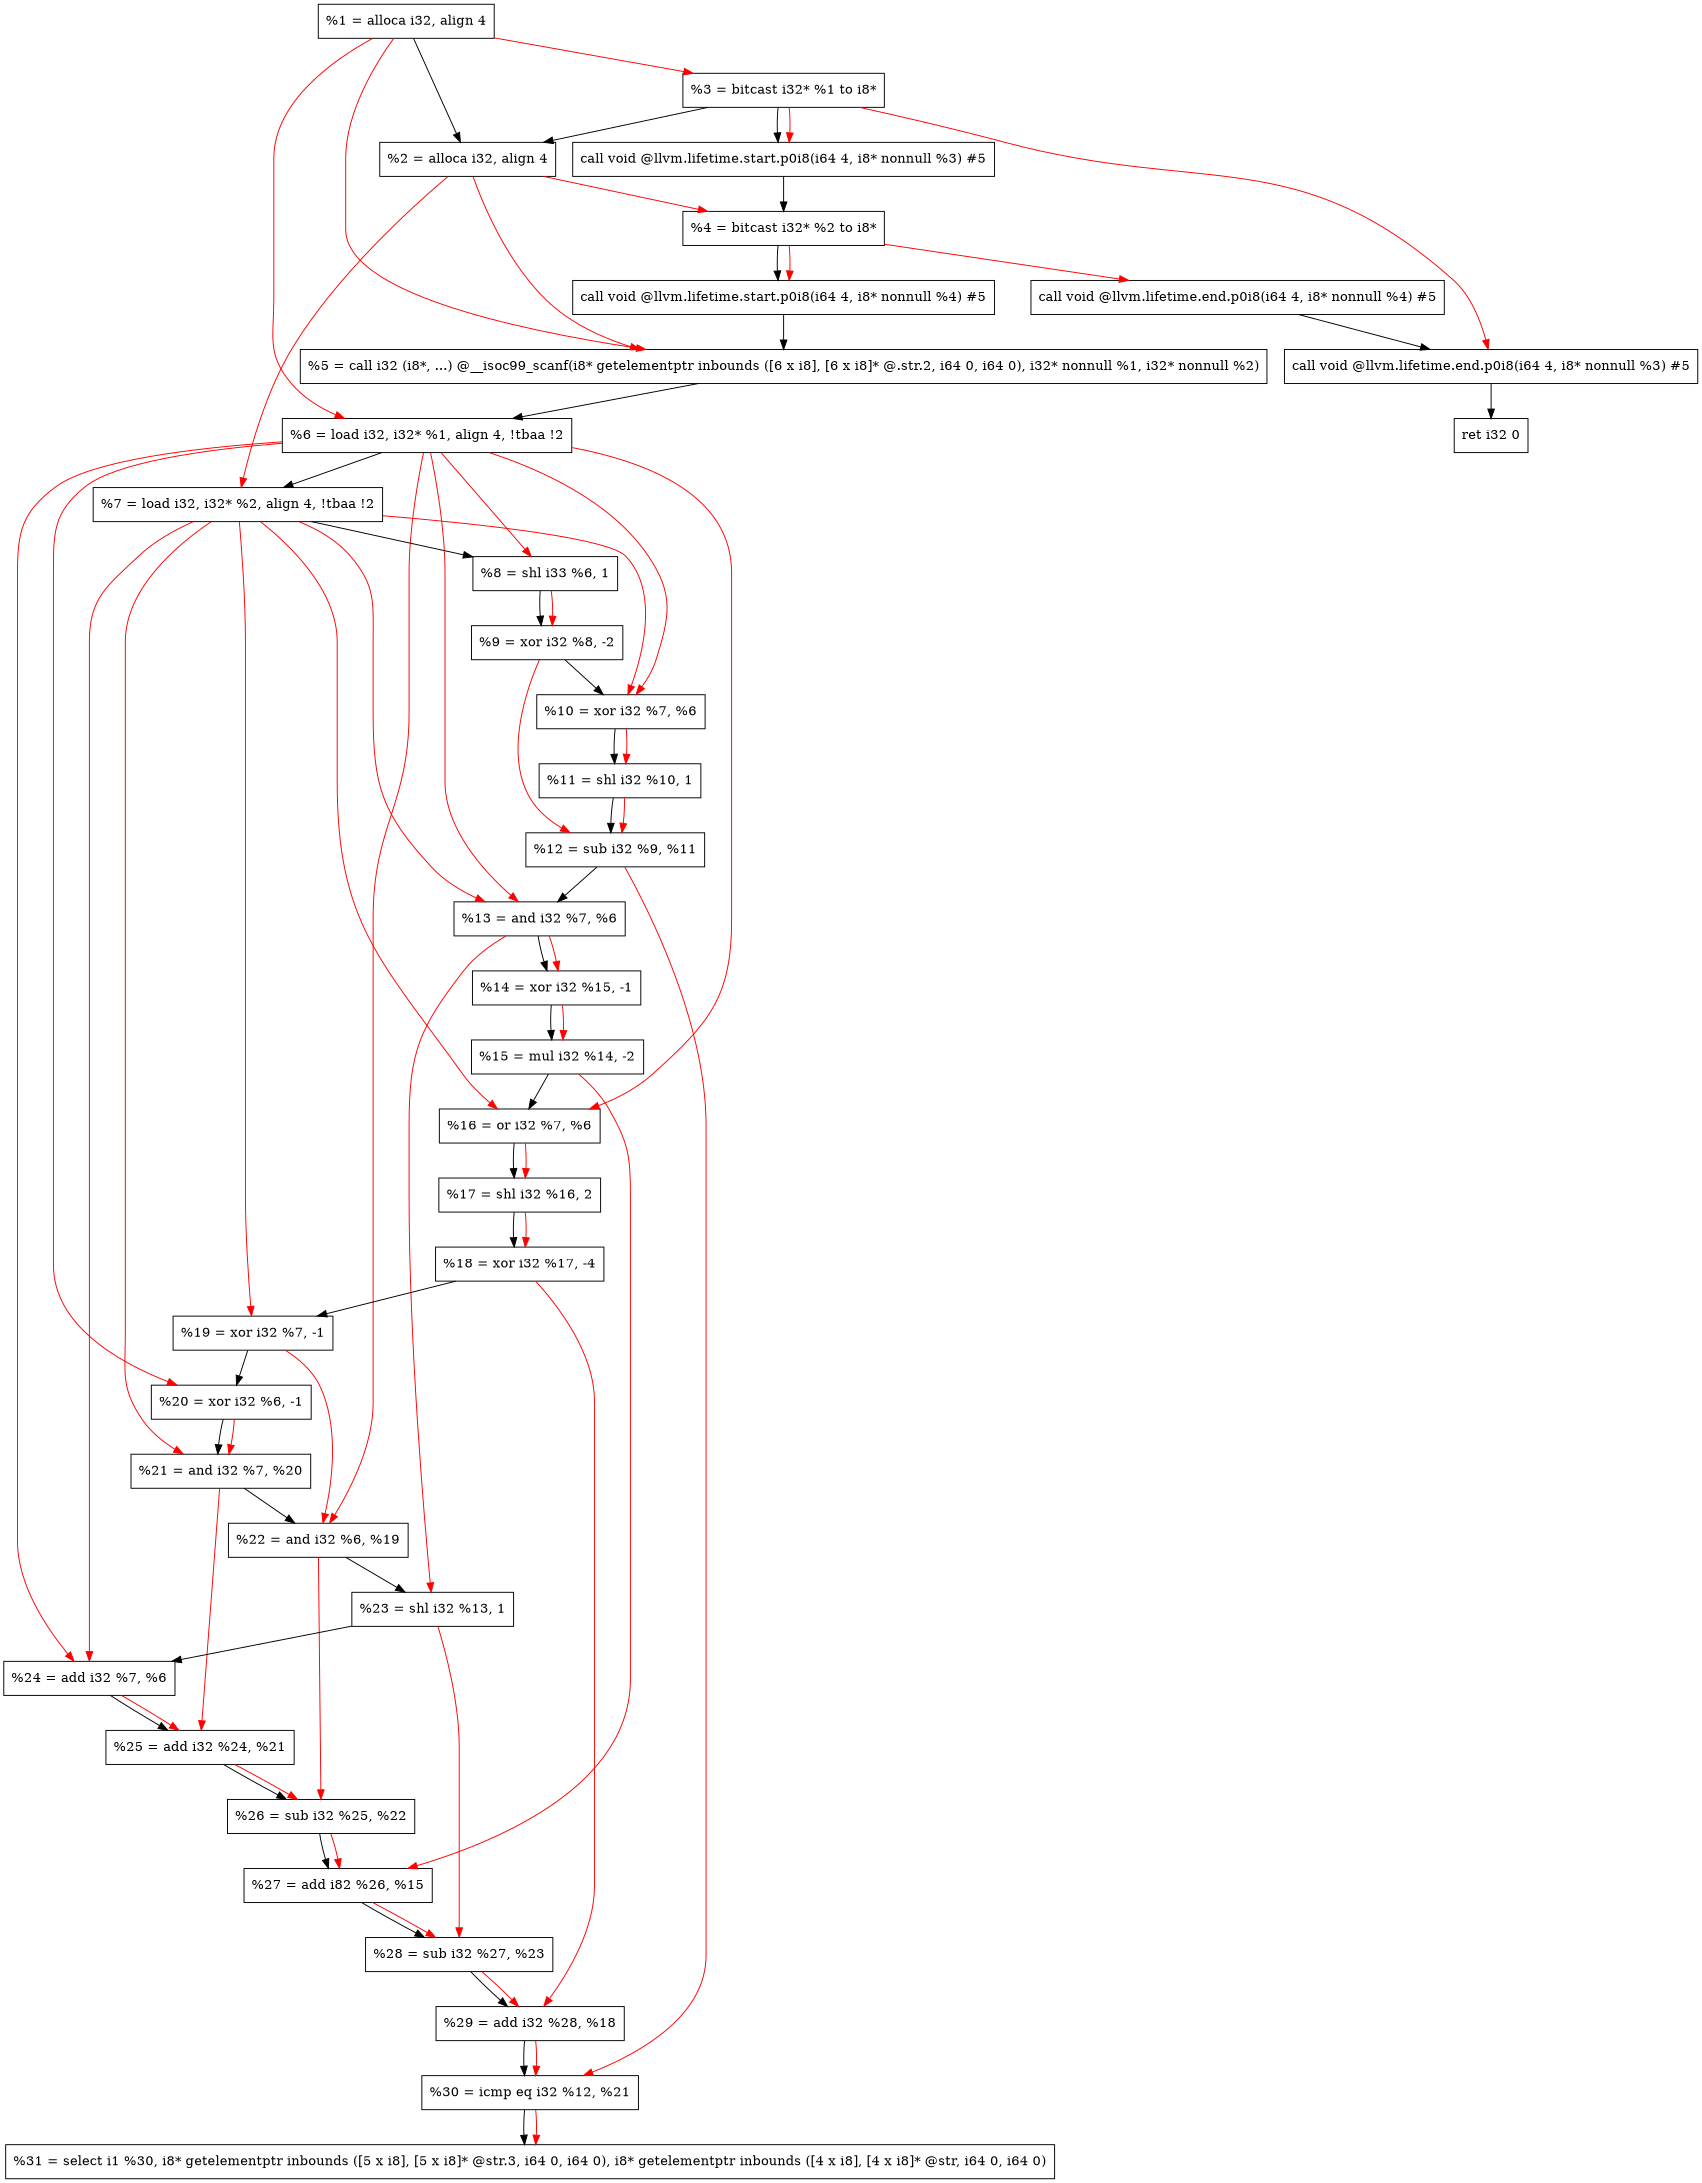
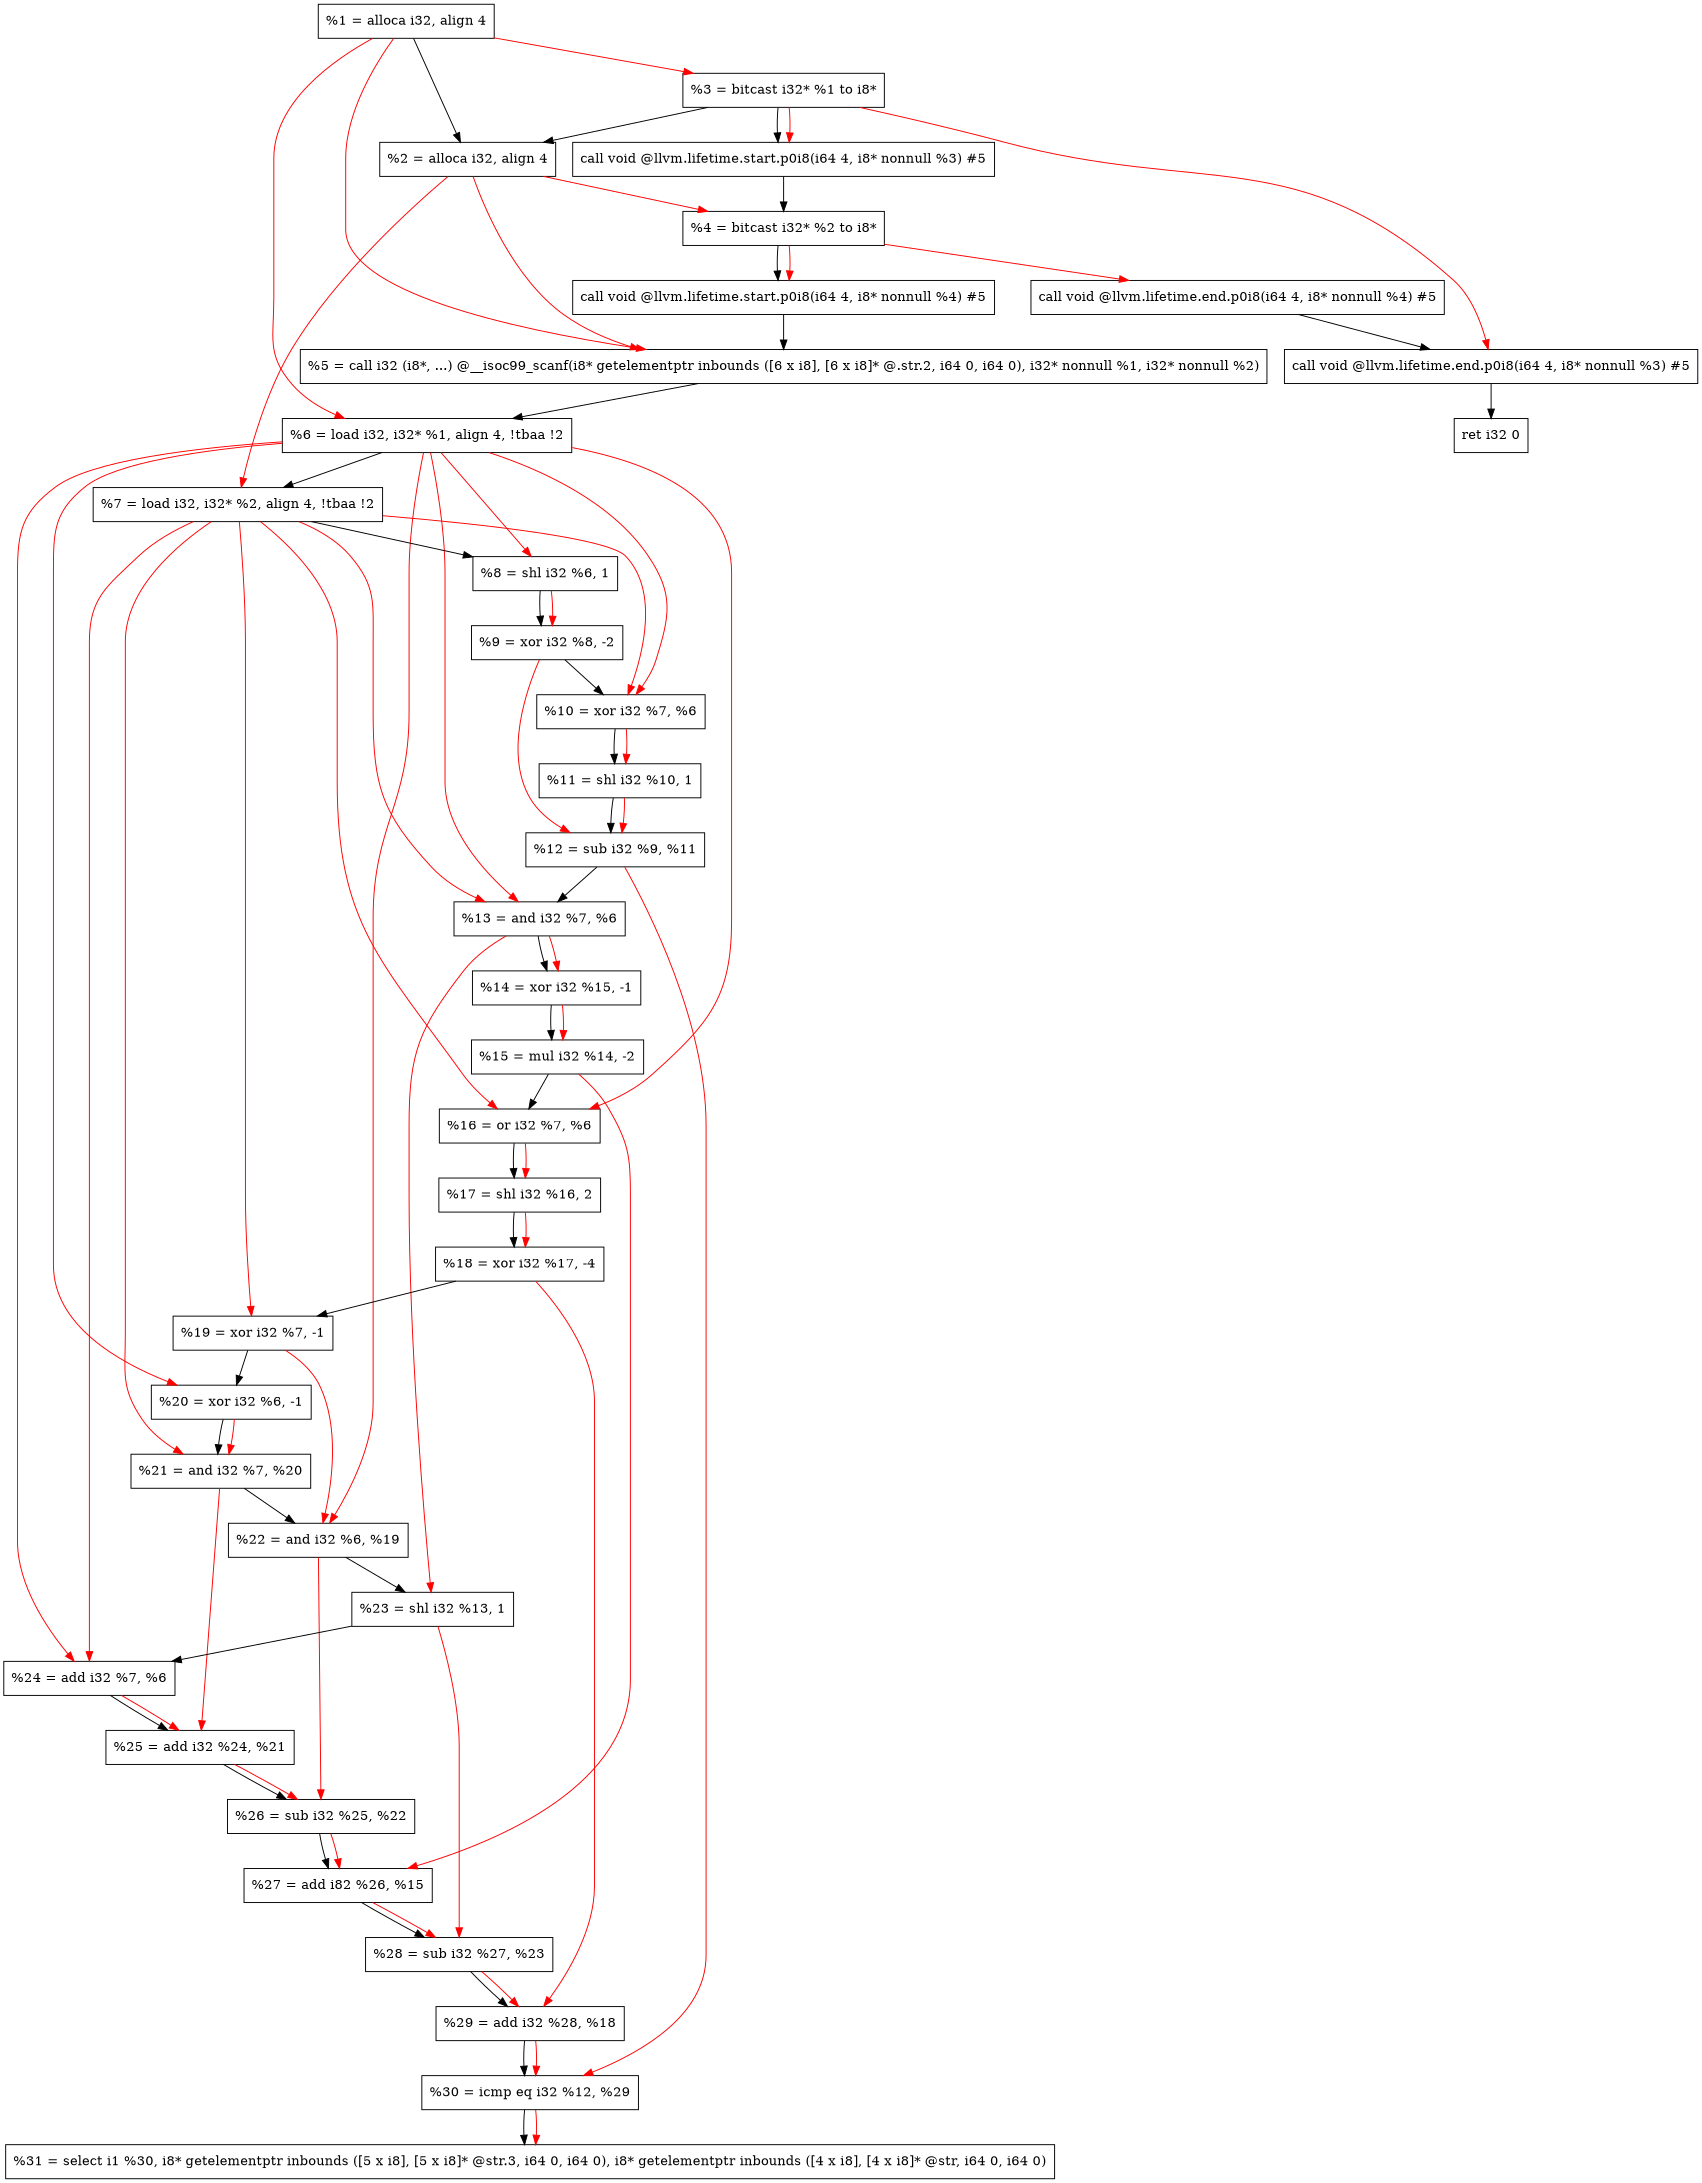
(545, 574) -> (545, 574)
(530, 2093) -> (530, 2093)
